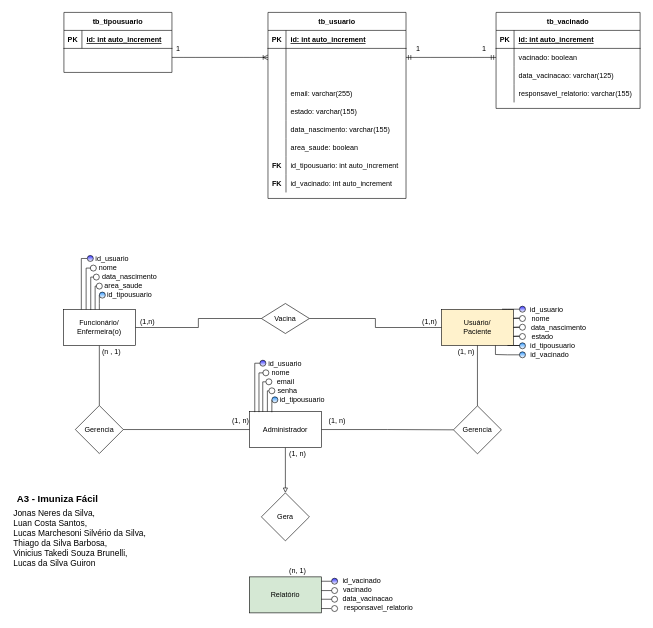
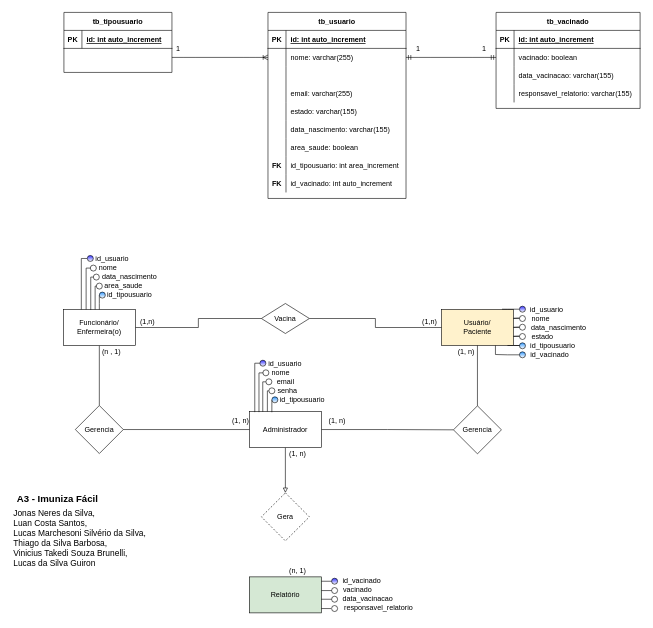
none -> (346, 57)
(572, 76) -> (572, 76)
(351, 166) -> (351, 166)
(285, 517) -> (285, 517)
